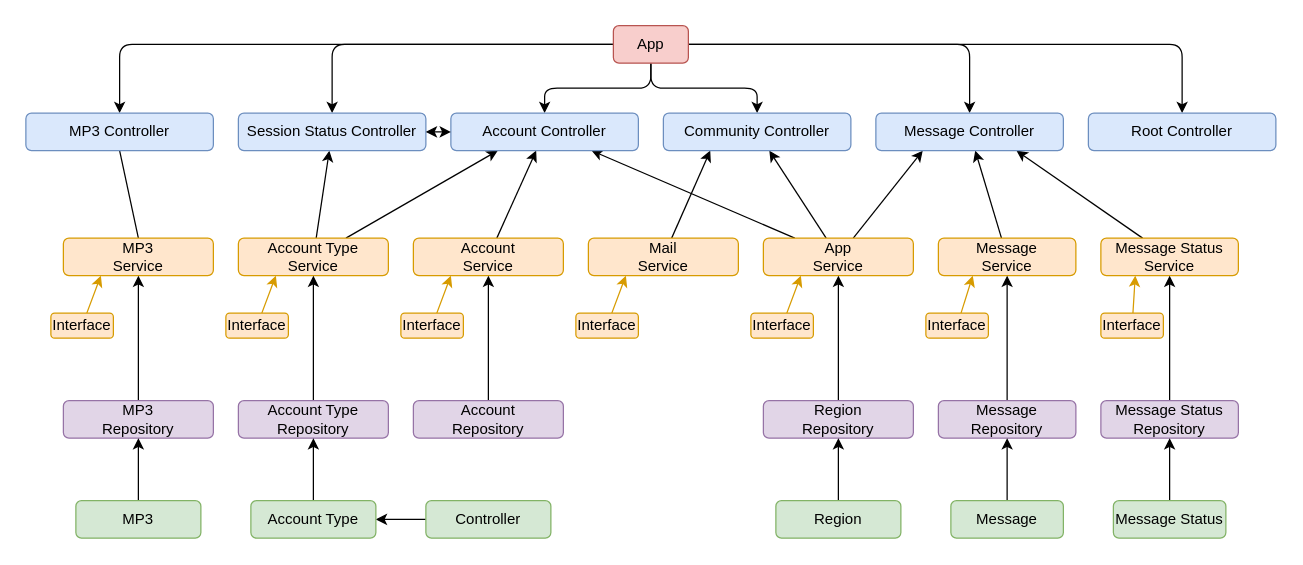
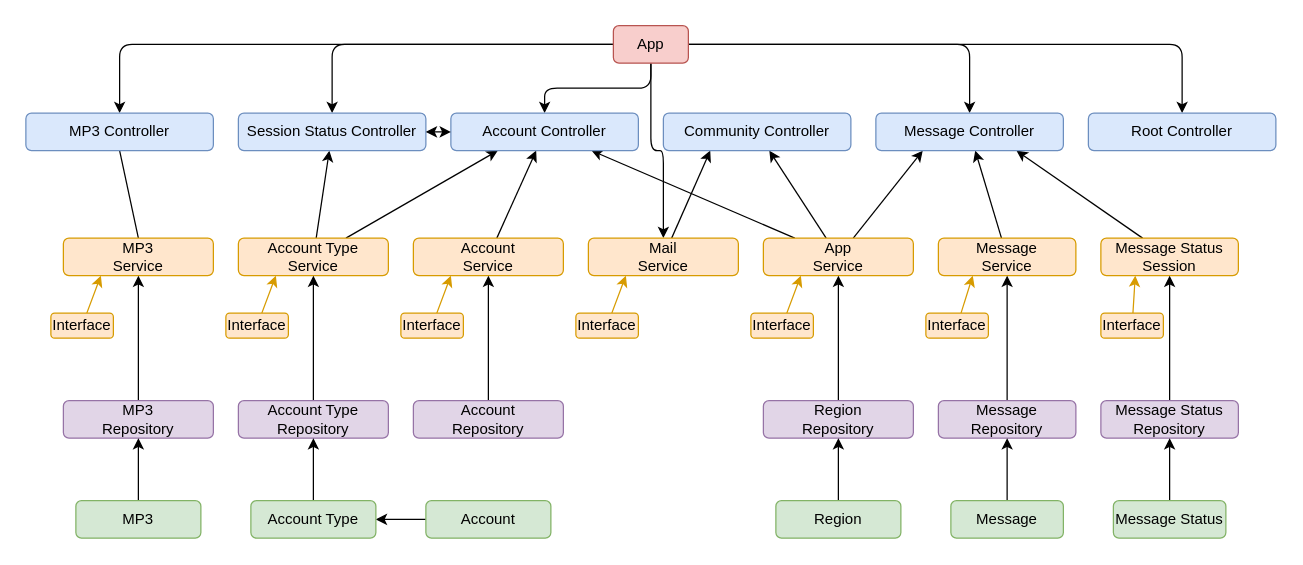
(709, 88) -> (662, 153)
(1169, 257) -> (1169, 257)
(488, 519) -> (488, 519)
